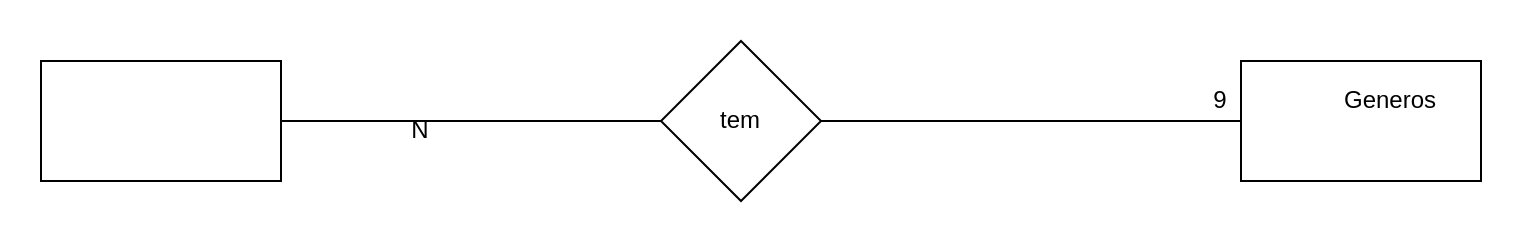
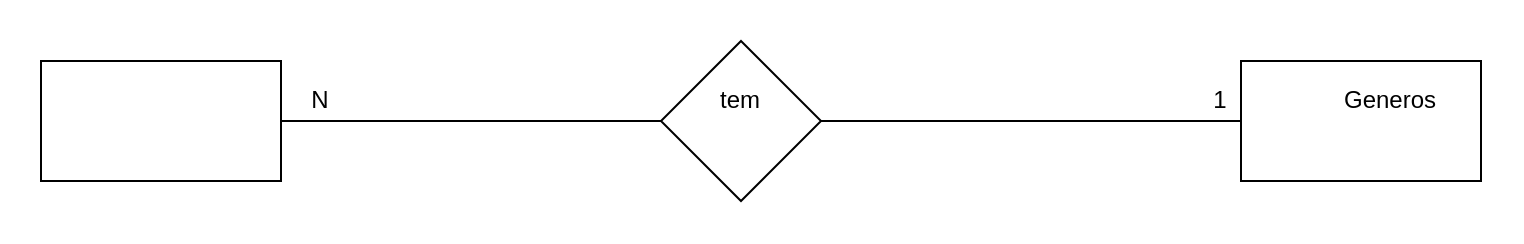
(1221, 101) -> (1221, 101)
(741, 121) -> (741, 101)
(421, 131) -> (321, 101)
